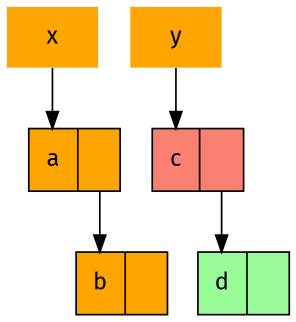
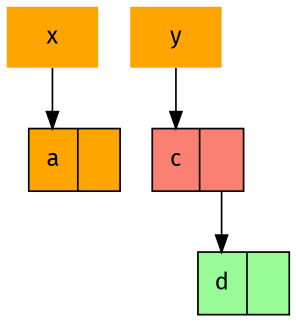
(122, 283) -> none
